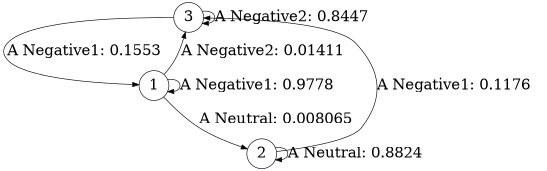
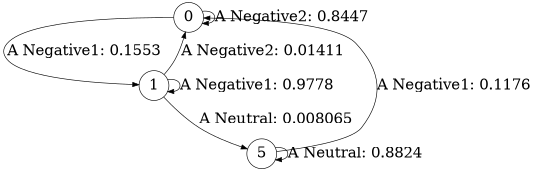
(189, 17) -> (189, 17)
(262, 154) -> (262, 154)
